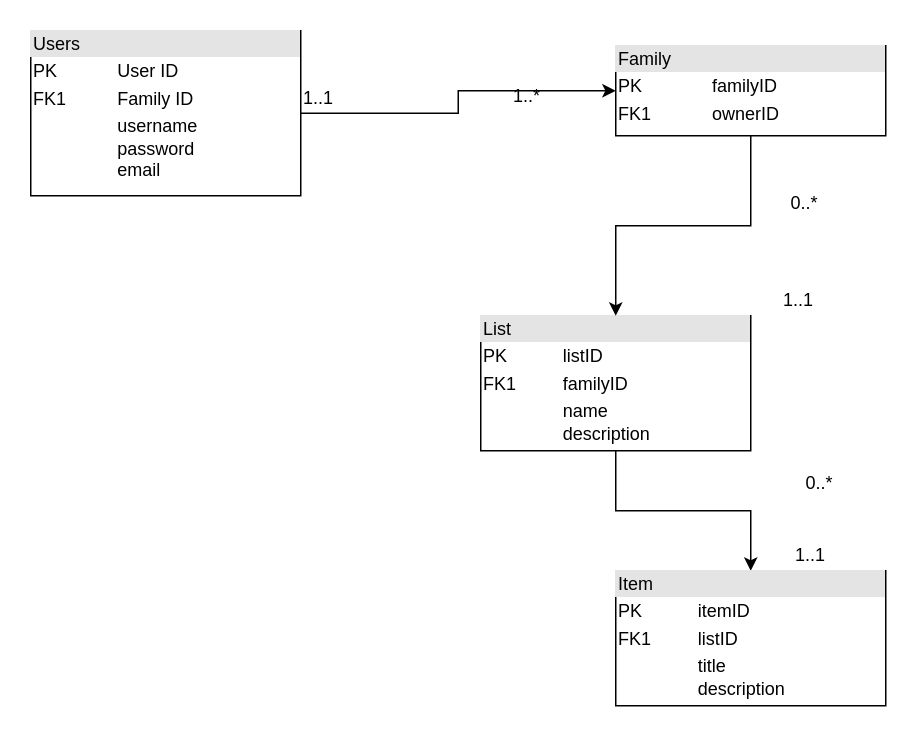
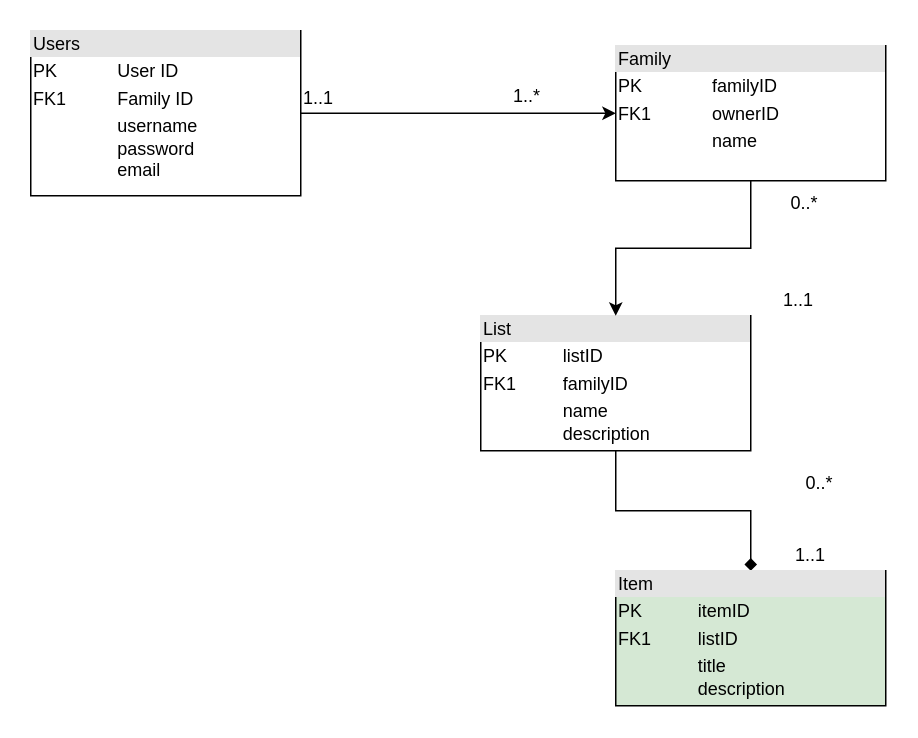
(751, 91) -> (751, 113)
(751, 559) -> (751, 558)
(751, 638) -> (751, 638)
